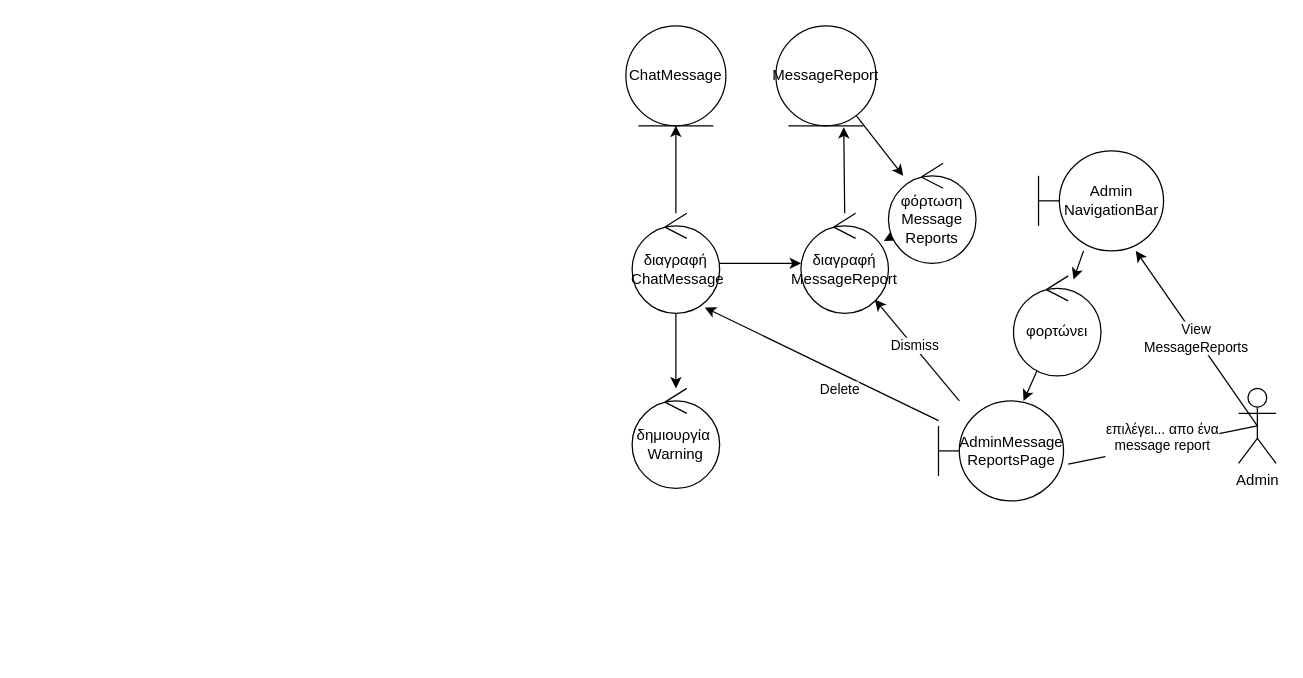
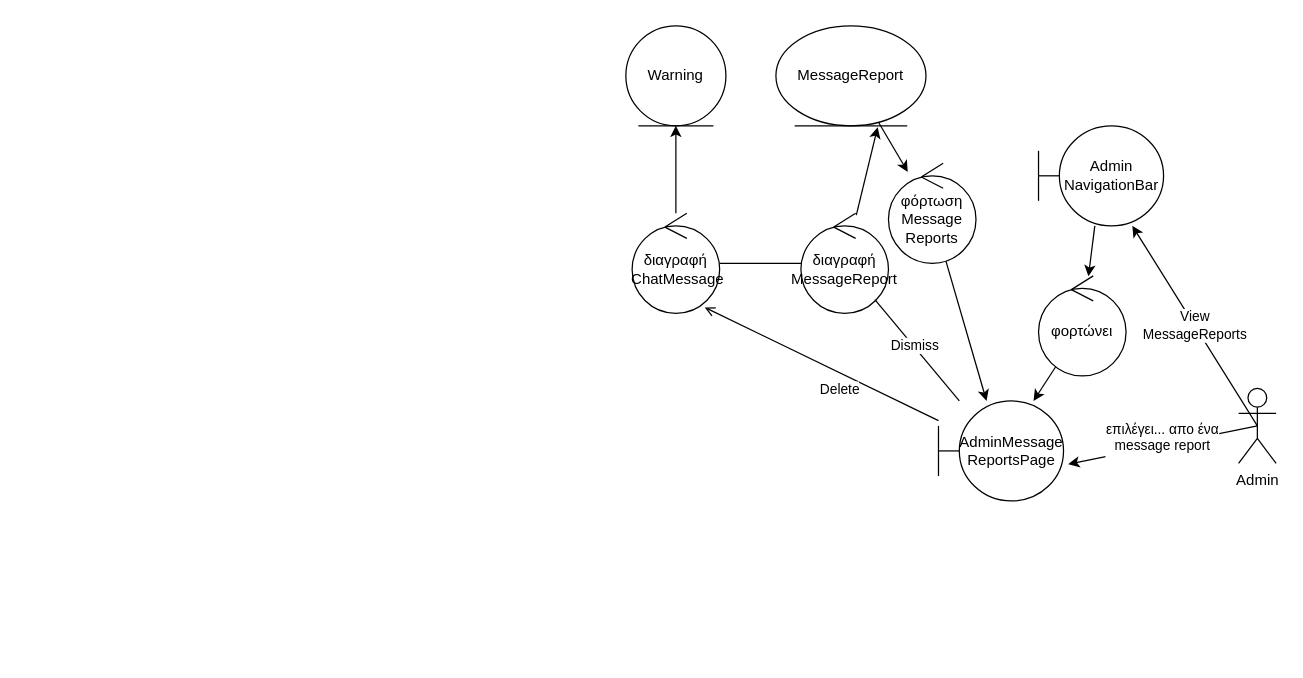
(676, 76) -> (676, 76)
(826, 76) -> (851, 76)
(1101, 201) -> (1101, 176)
(892, 236) -> (965, 326)
(791, 263) -> (794, 263)
(880, 306) -> (878, 303)
(713, 312) -> (711, 310)
(1057, 326) -> (1082, 326)
(676, 346) -> none
(676, 438) -> none
(1074, 463) -> (1078, 462)
